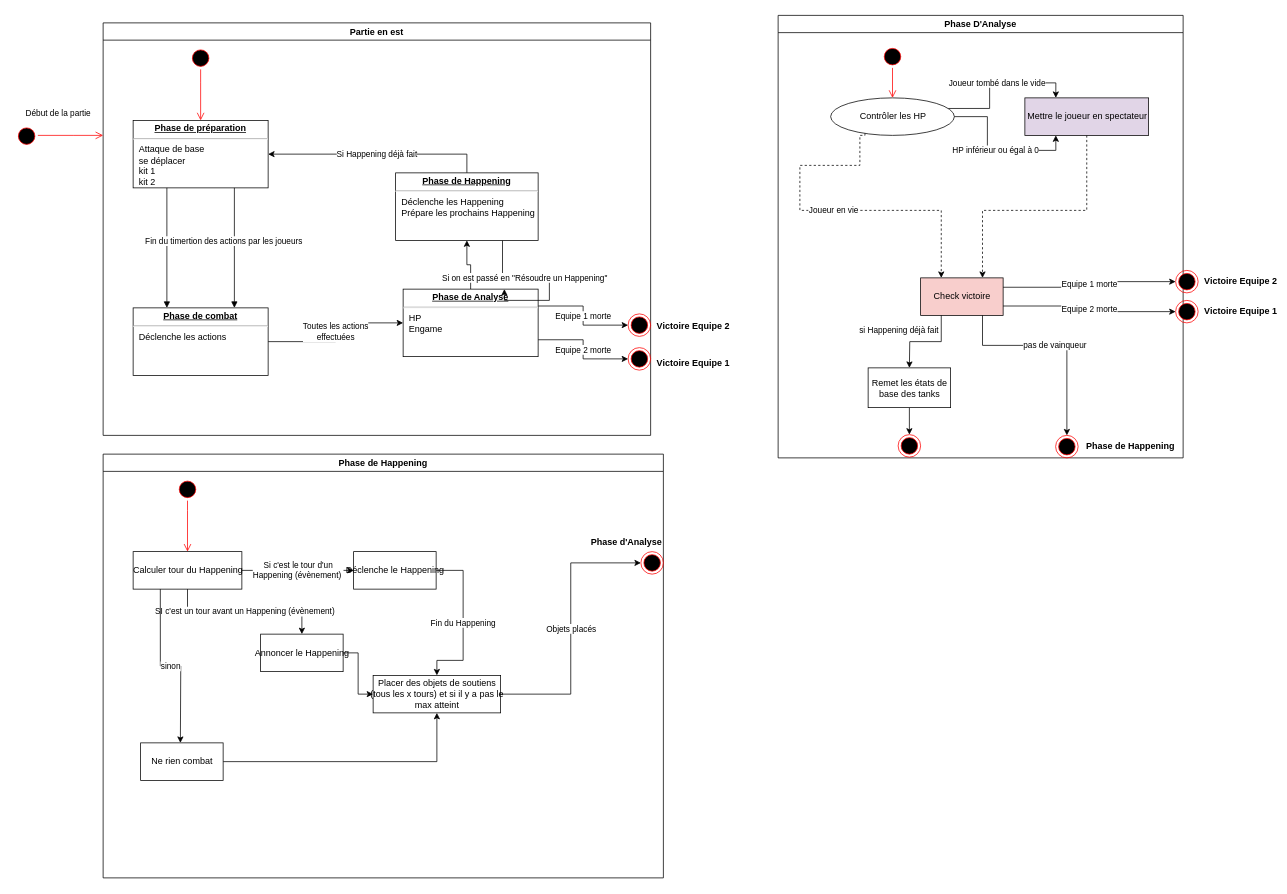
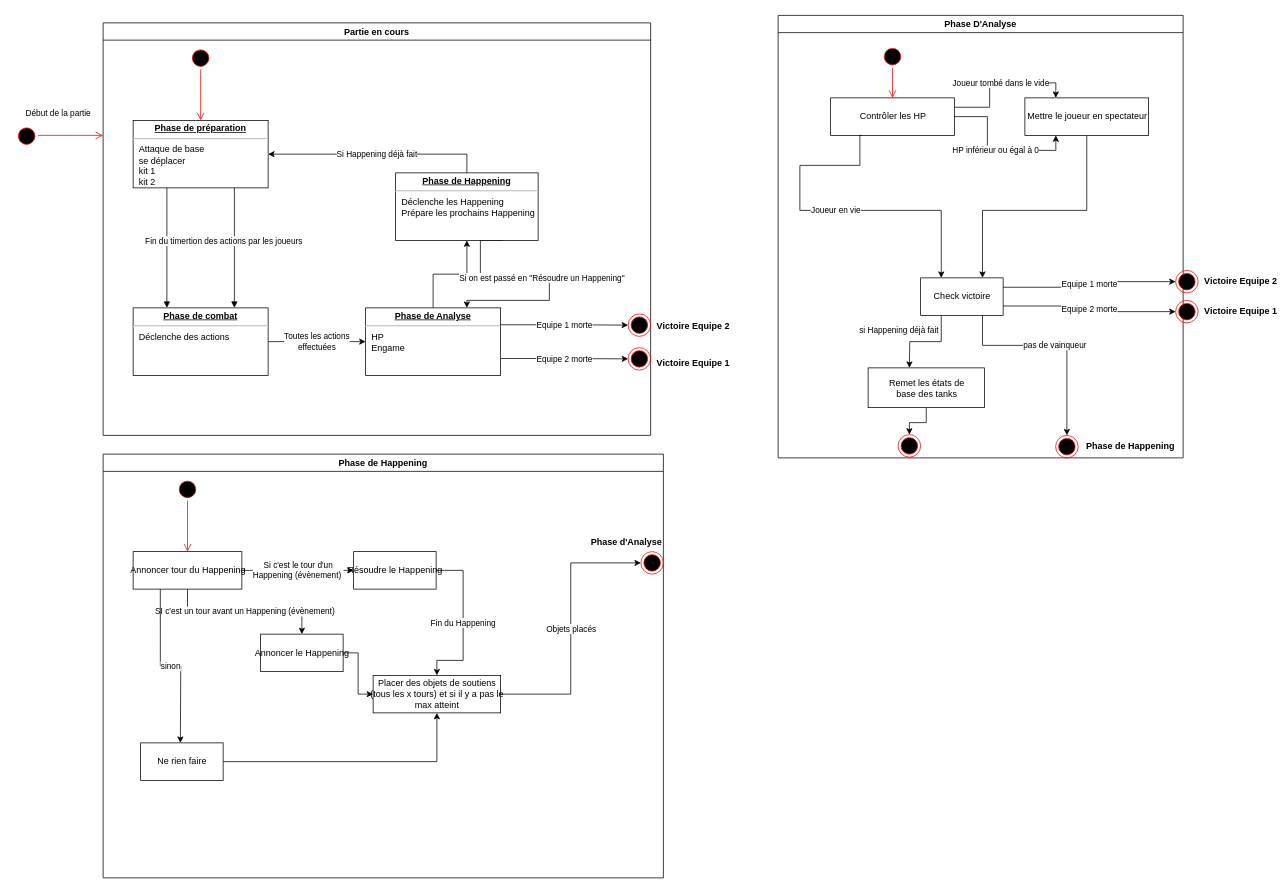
(377, 32) -> (377, 32)
(893, 117) -> (893, 117)
(1087, 117) -> (1087, 117)
(831, 210) -> (833, 210)
(1041, 210) -> (1041, 210)
(962, 297) -> (962, 297)
(180, 319) -> (181, 319)
(471, 323) -> (433, 342)
(909, 388) -> (926, 388)
(188, 570) -> (188, 570)
(395, 570) -> (395, 570)
(182, 762) -> (182, 762)
